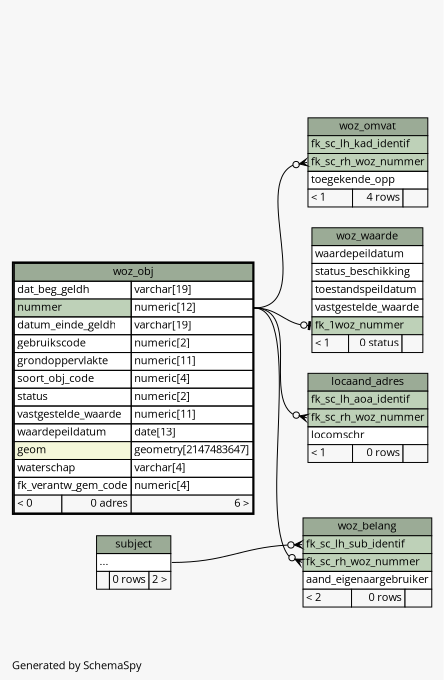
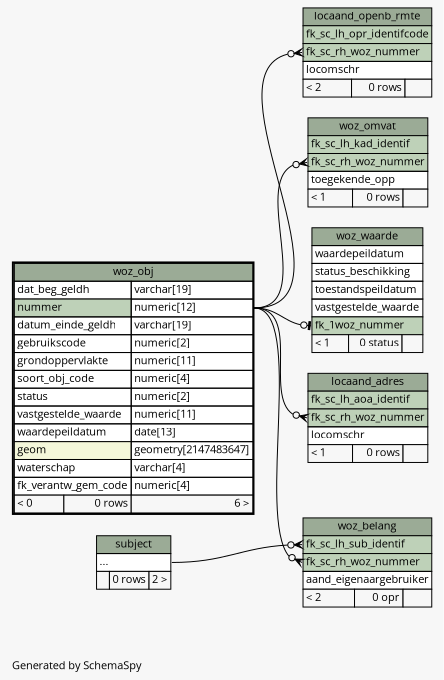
none -> (367, 52)
(383, 198) -> (383, 198)
(109, 504) -> (111, 504)
(385, 598) -> (386, 598)
